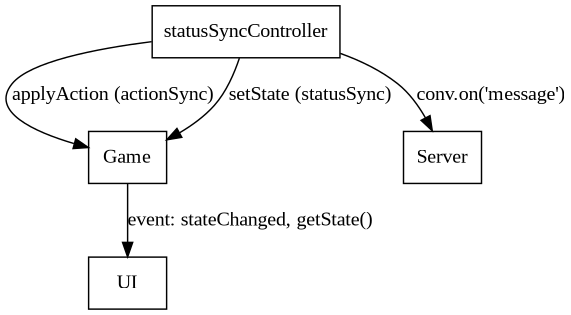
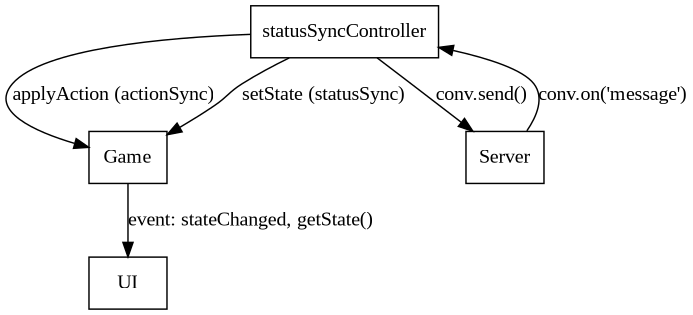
none -> (519, 72)
(491, 95) -> (482, 95)
